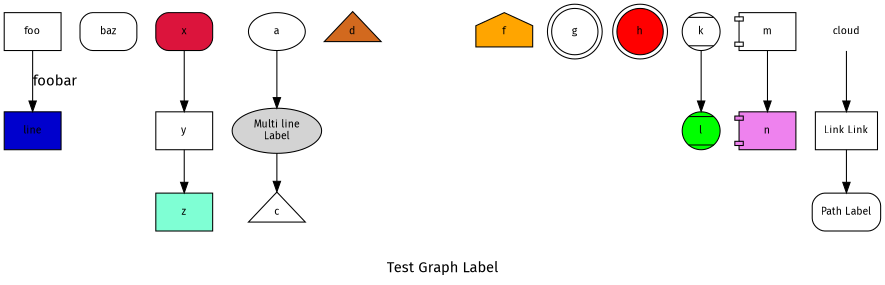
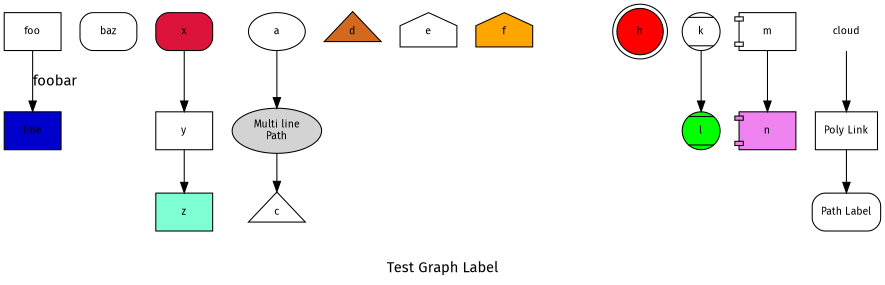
none -> (428, 32)
(575, 32) -> none
(277, 131) -> (277, 131)
(846, 131) -> (846, 131)
